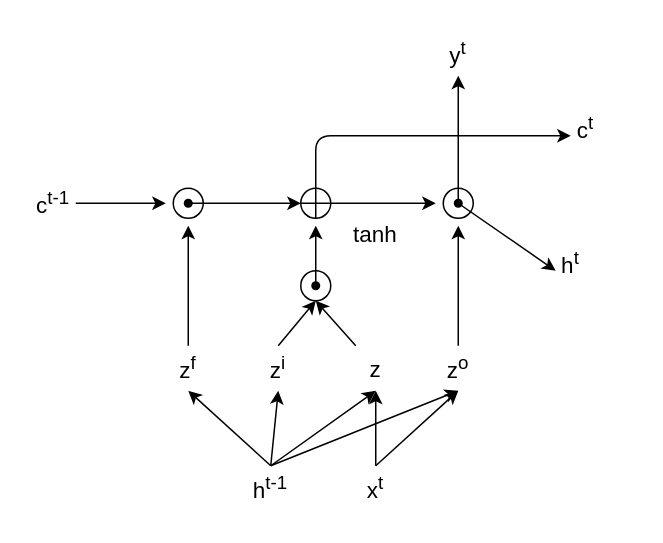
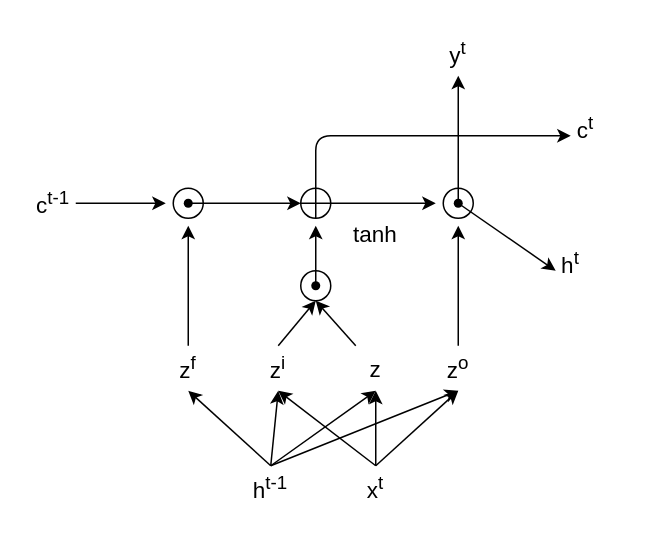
none -> (329, 430)
